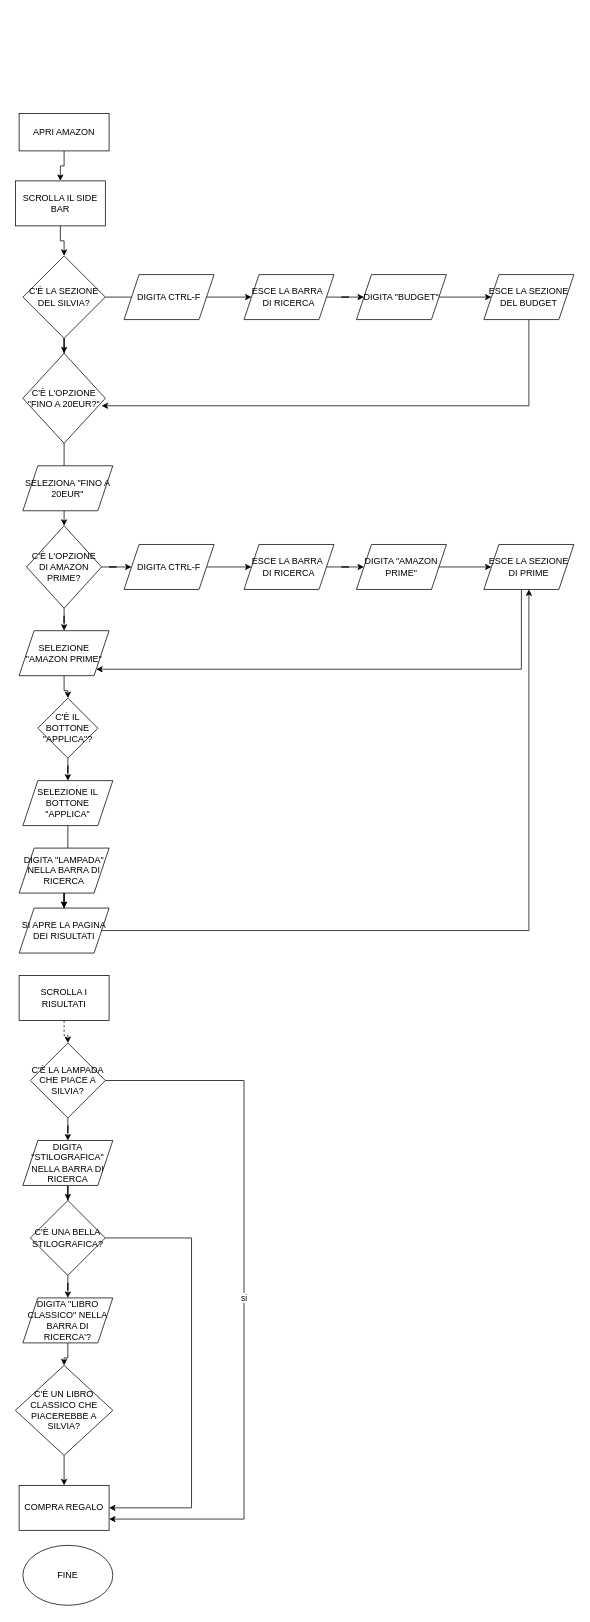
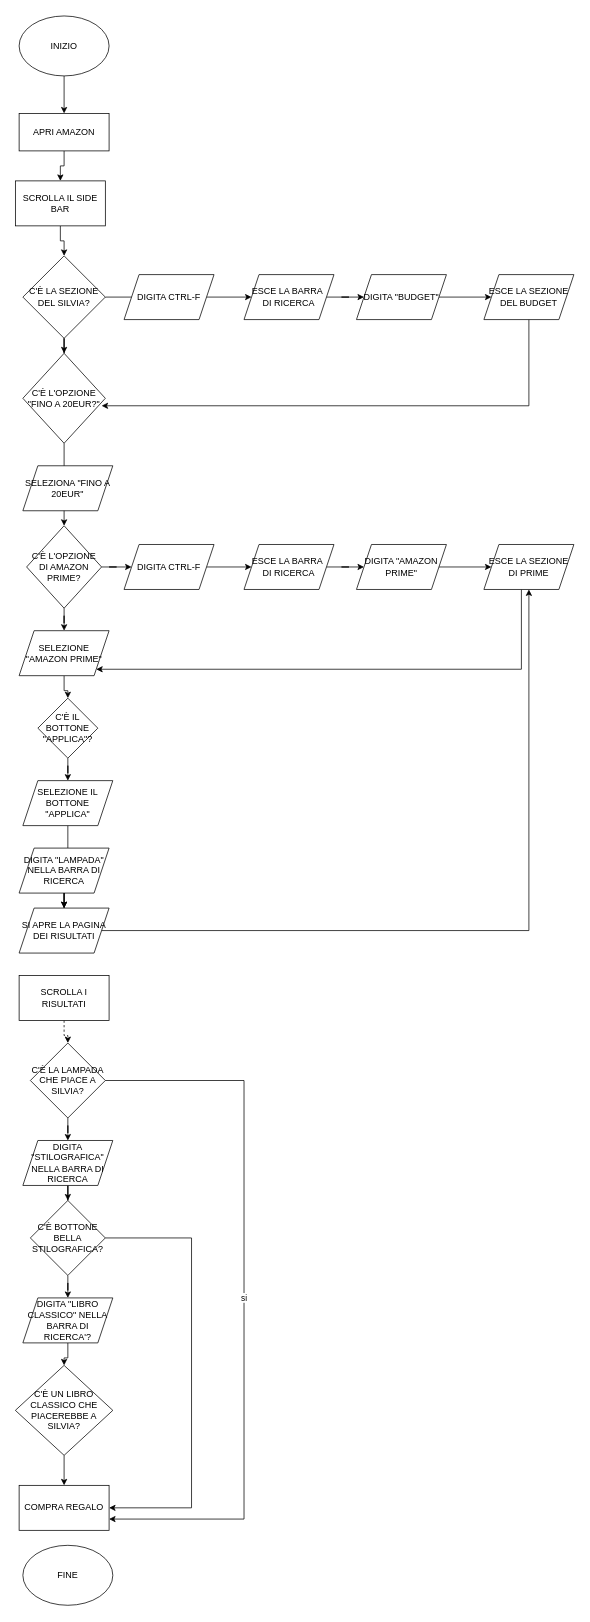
none -> (64, 45)
none -> (64, 76)
(68, 1238) -> (68, 1238)
